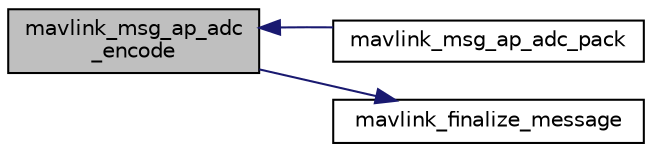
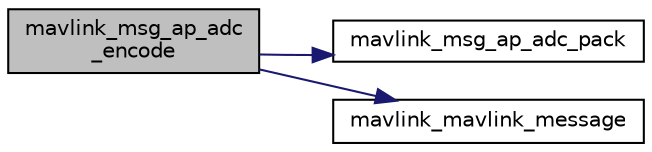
(307, 27) -> (286, 55)
(489, 121) -> (489, 121)
